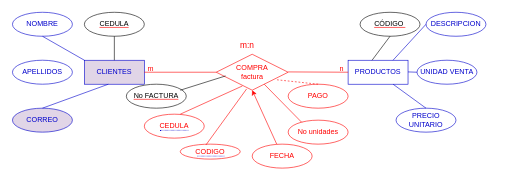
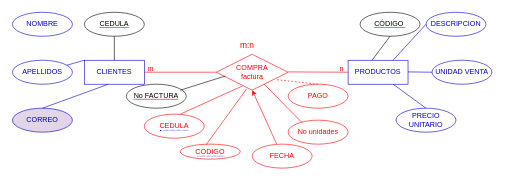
(63, 48) -> (76, 63)
(114, 72) -> (114, 72)
(447, 72) -> (462, 72)
